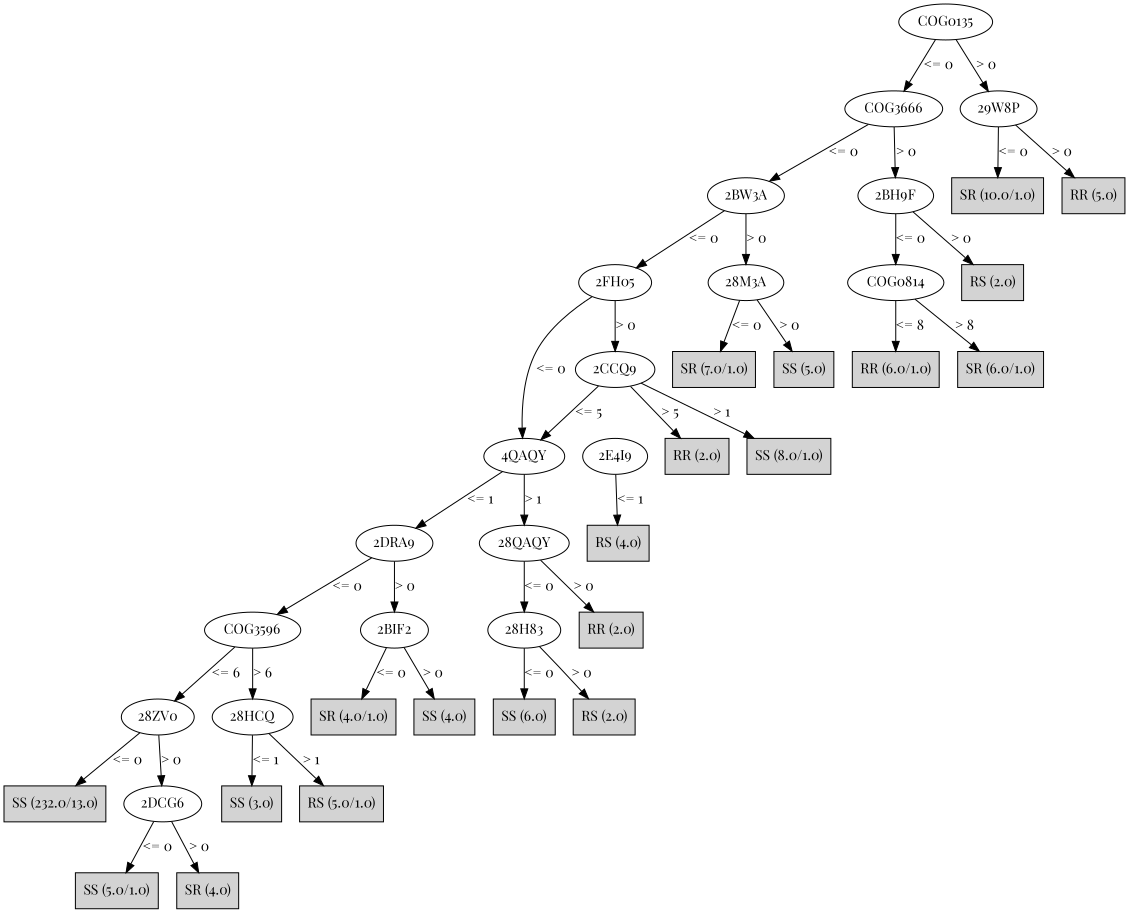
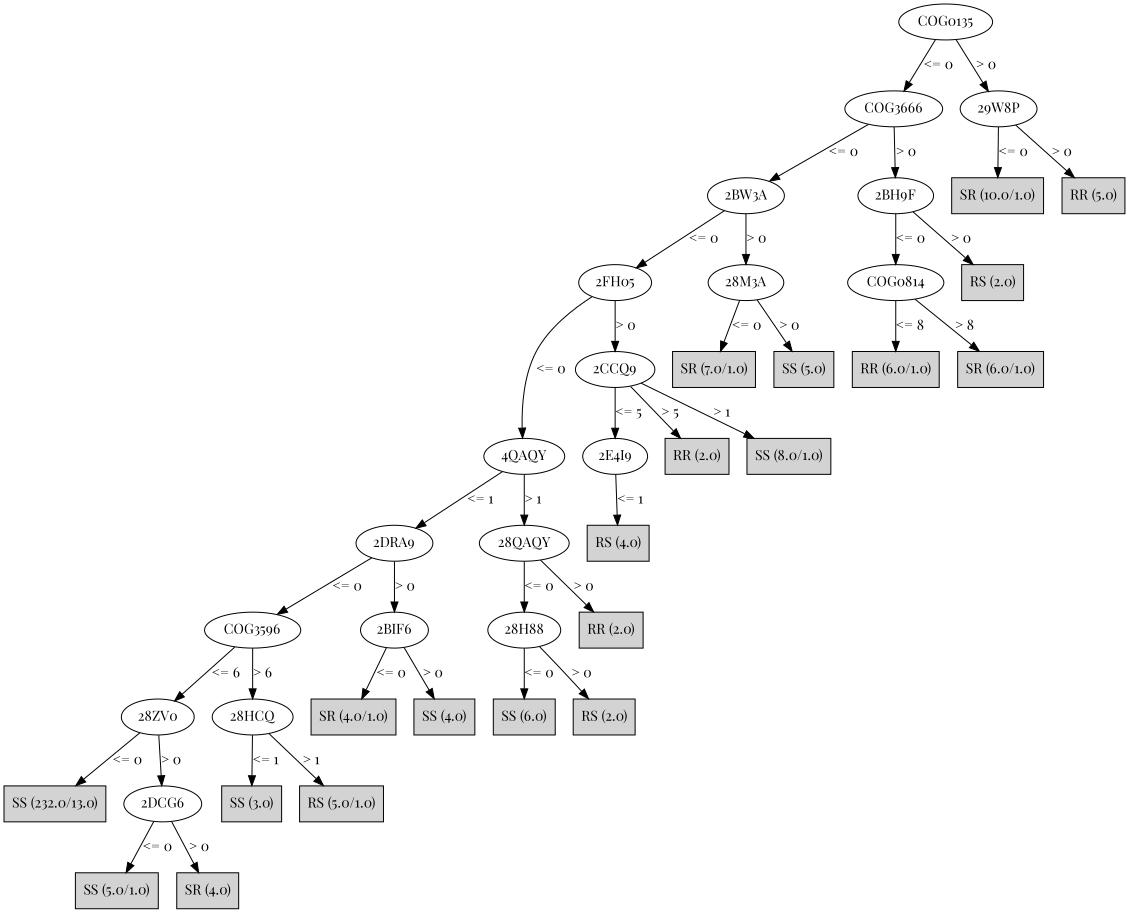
(573, 410) -> (615, 408)
(394, 630) -> (394, 630)
(524, 630) -> (524, 630)
